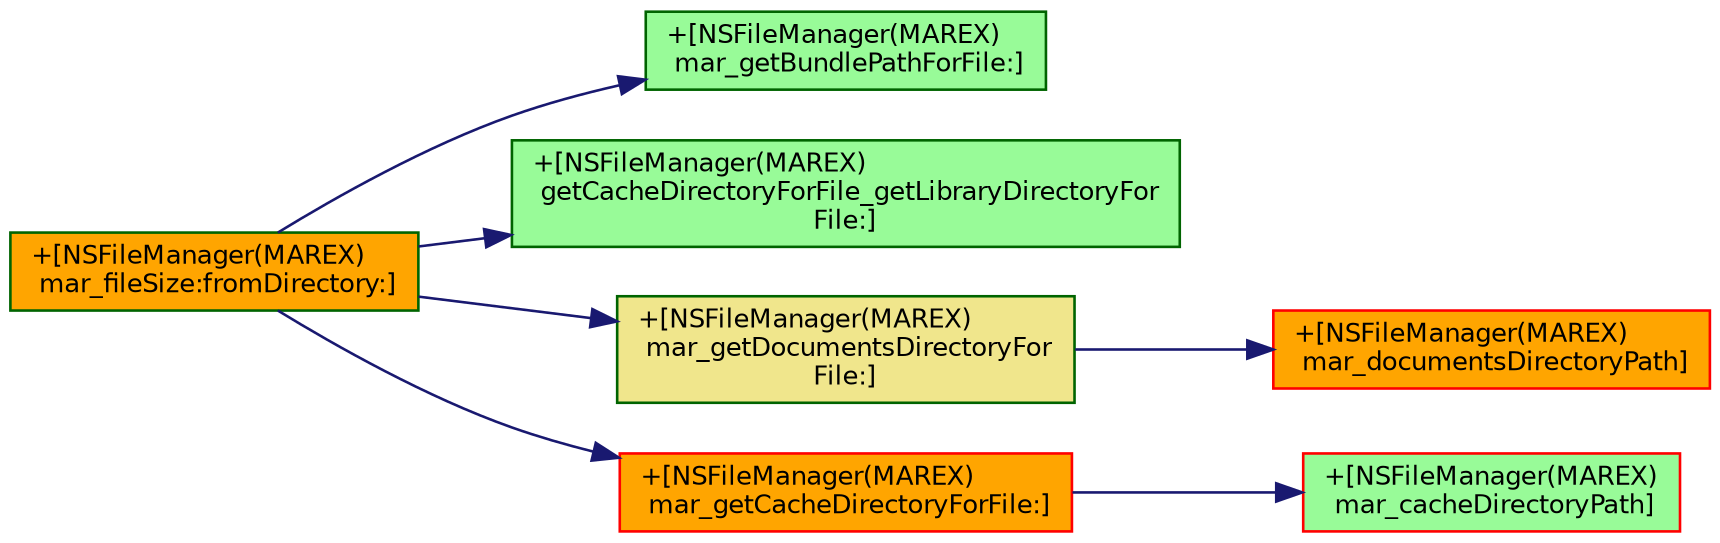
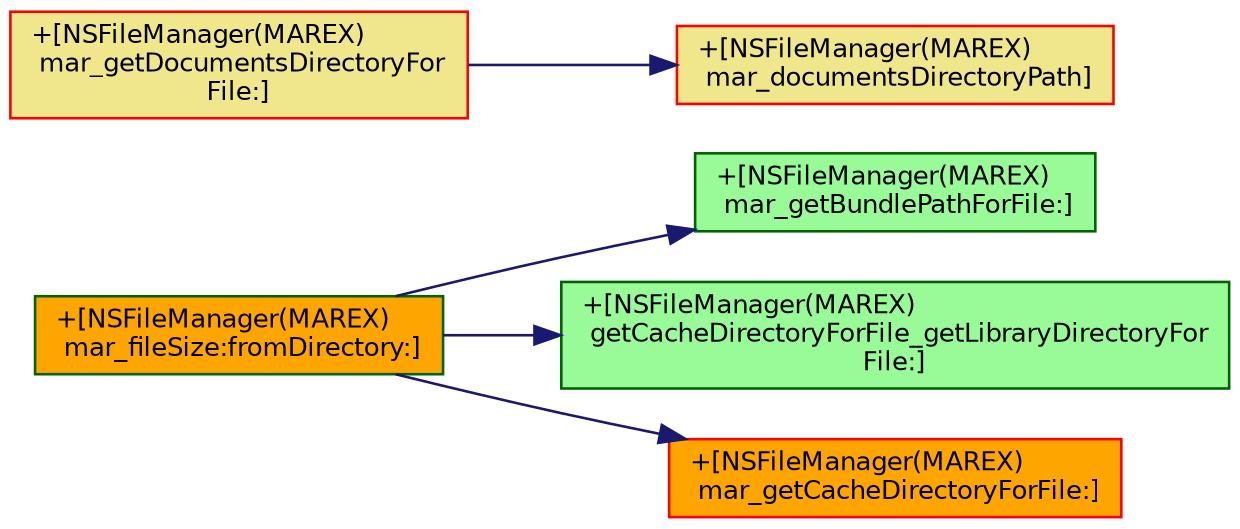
(505, 307) -> none
(846, 350) -> (239, 65)
(1492, 350) -> (895, 65)
(1492, 492) -> none
